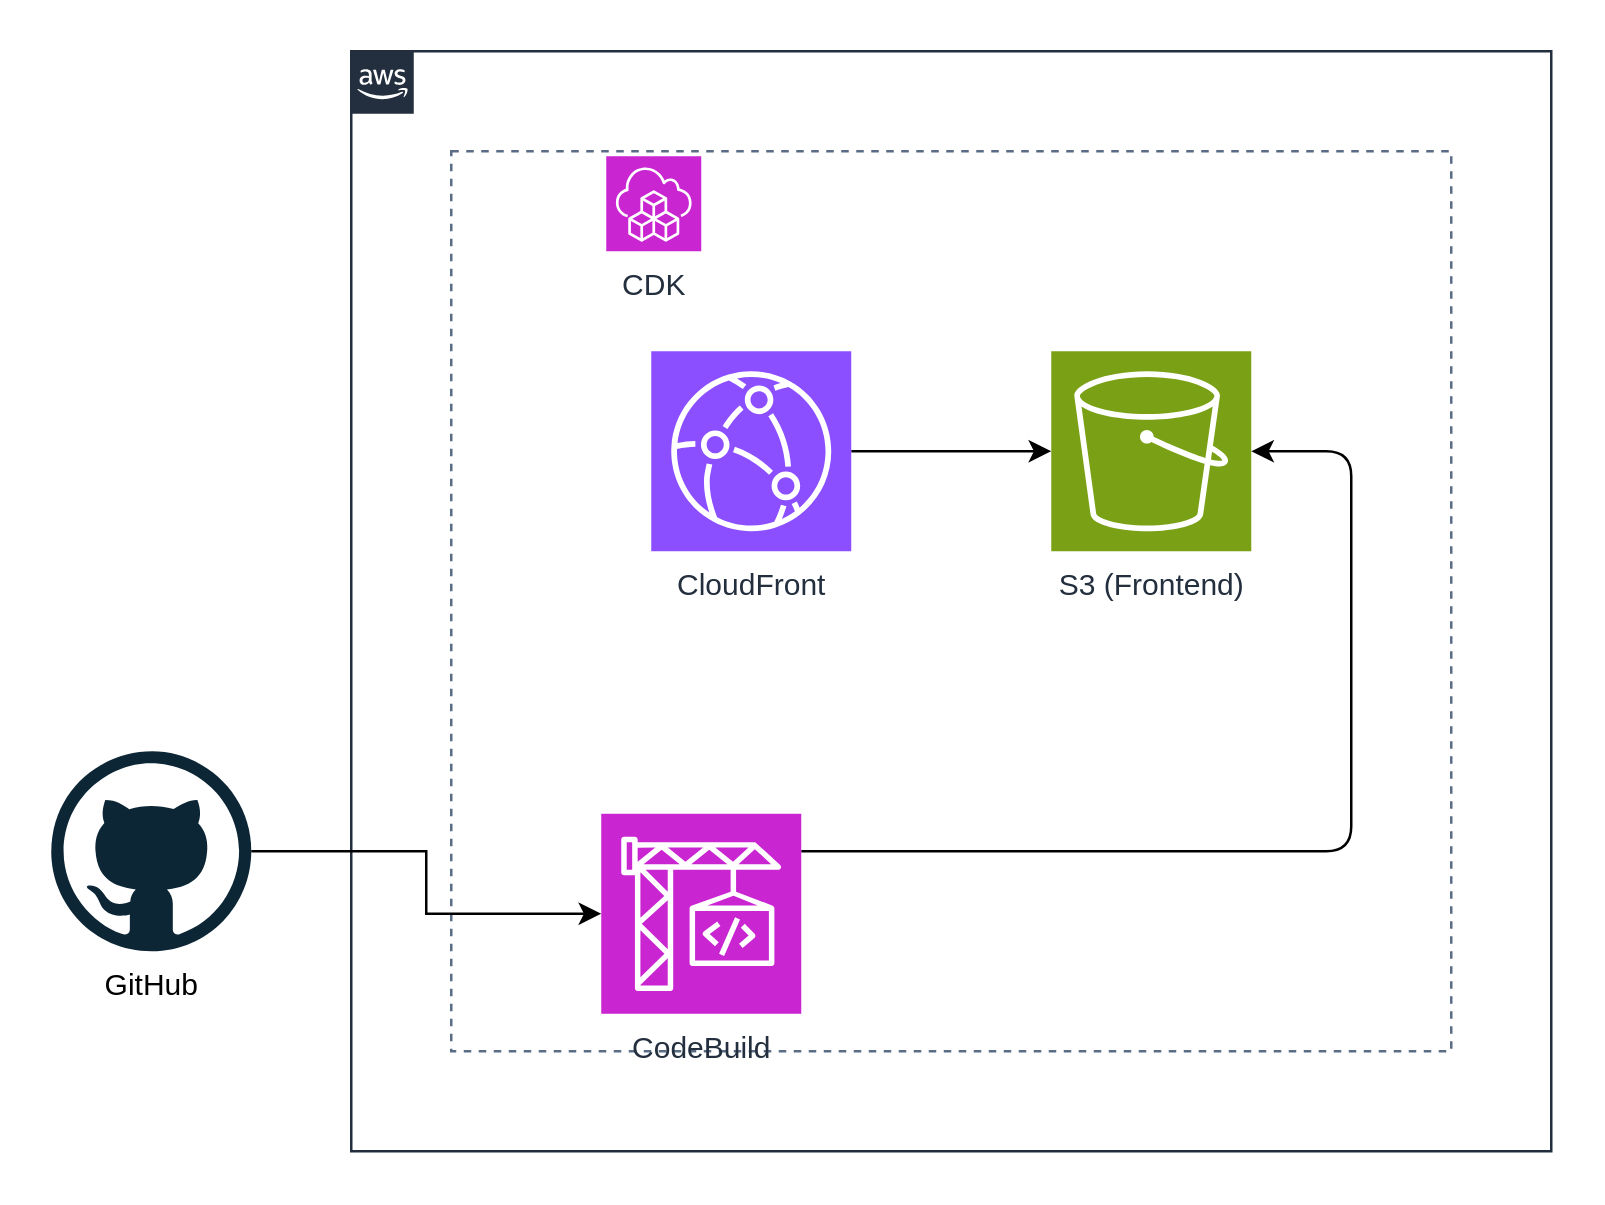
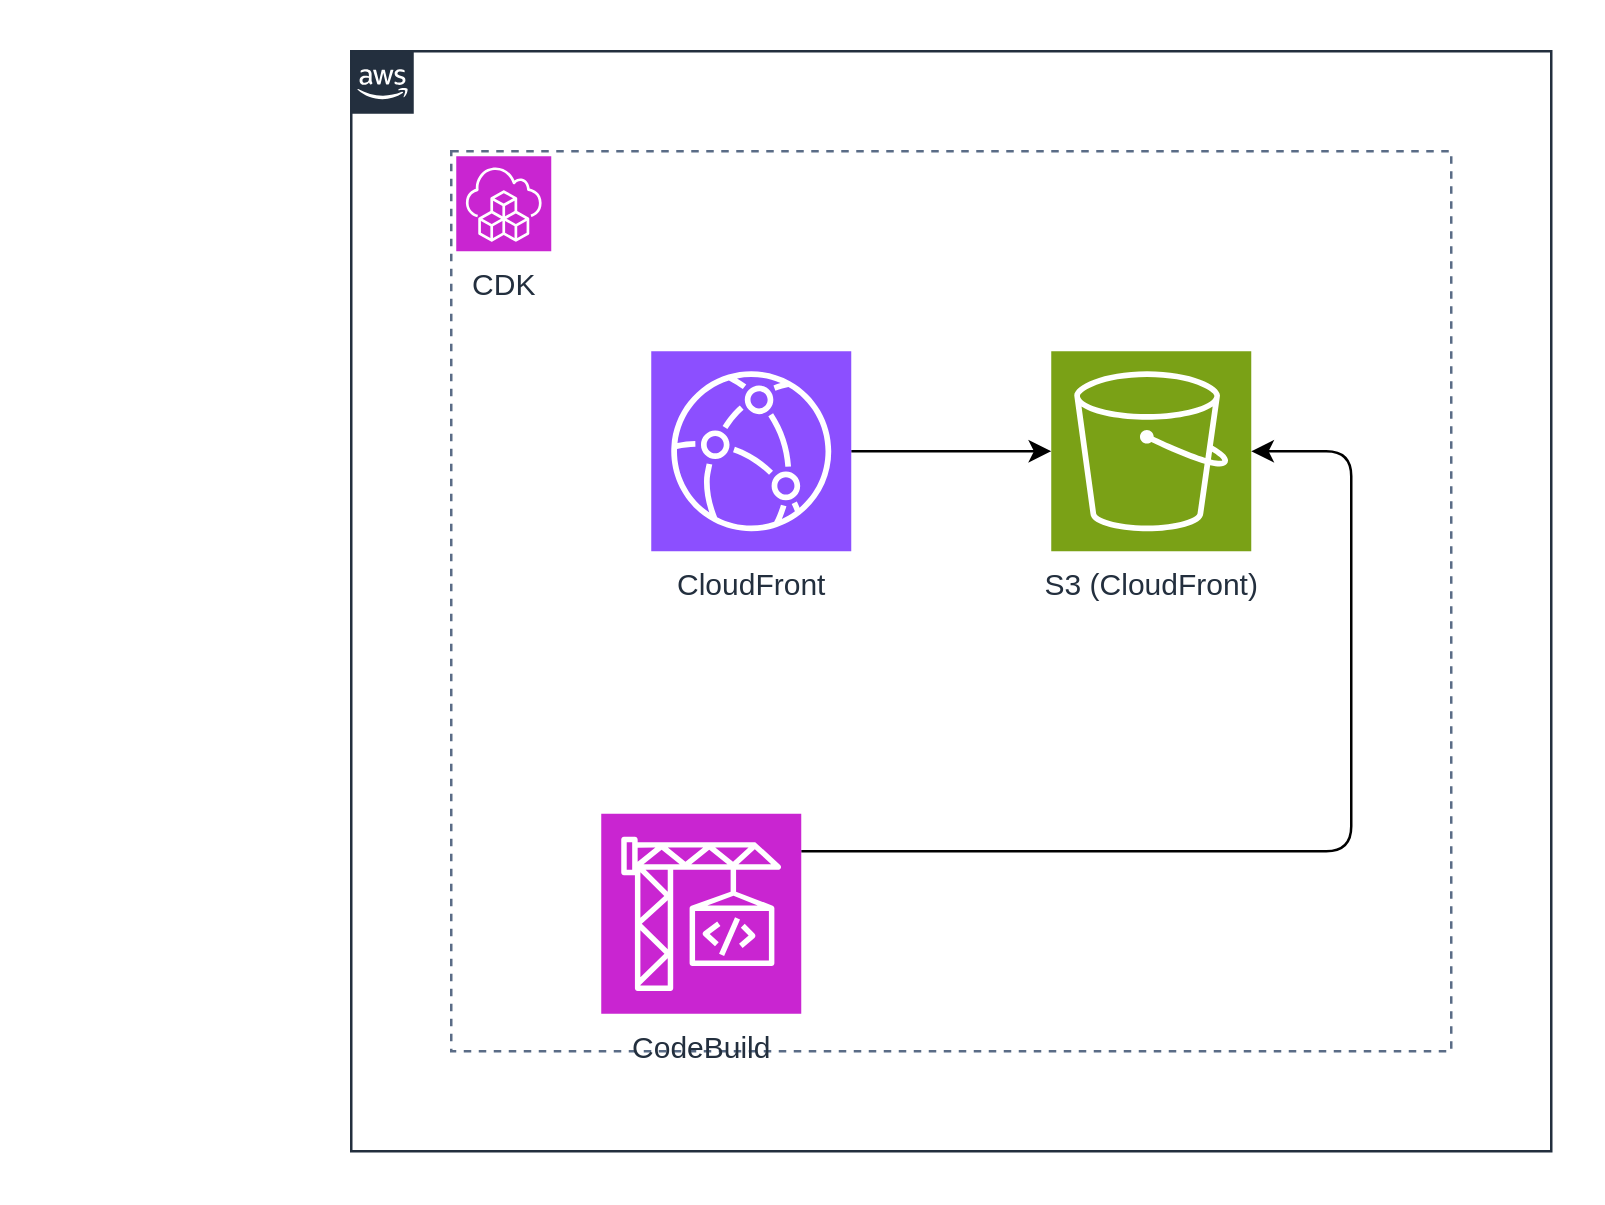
(654, 204) -> (504, 204)
(1153, 587) -> (1153, 587)
(151, 851) -> none
(426, 874) -> none
